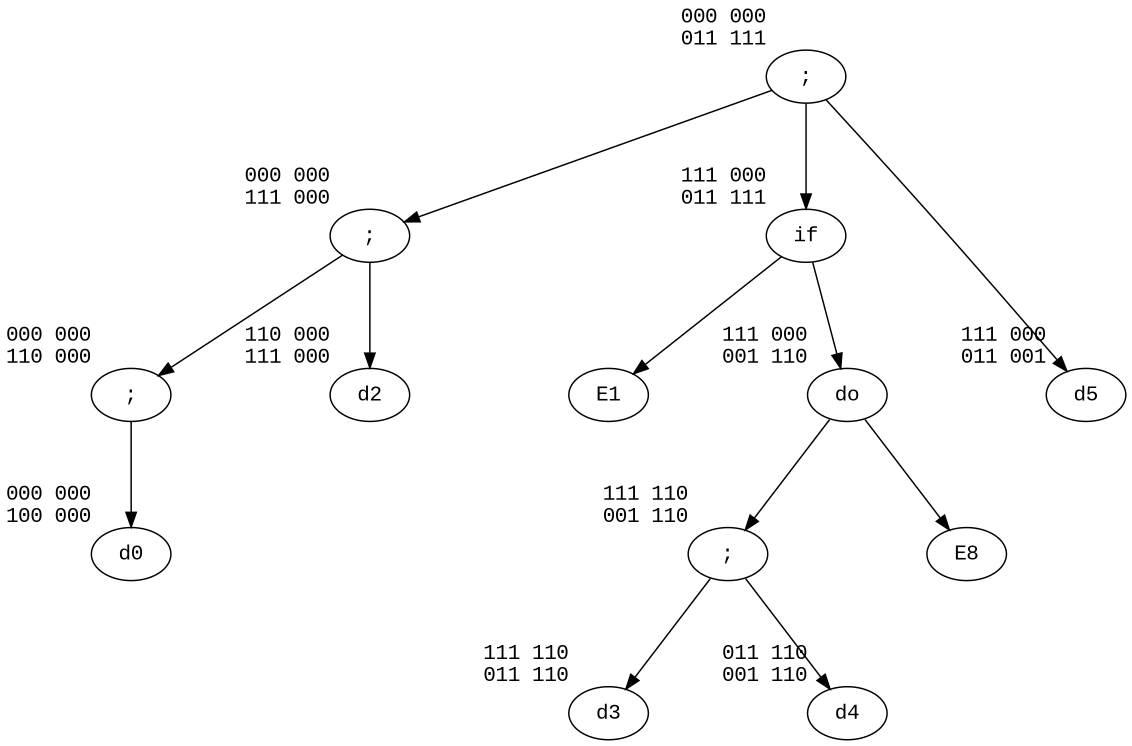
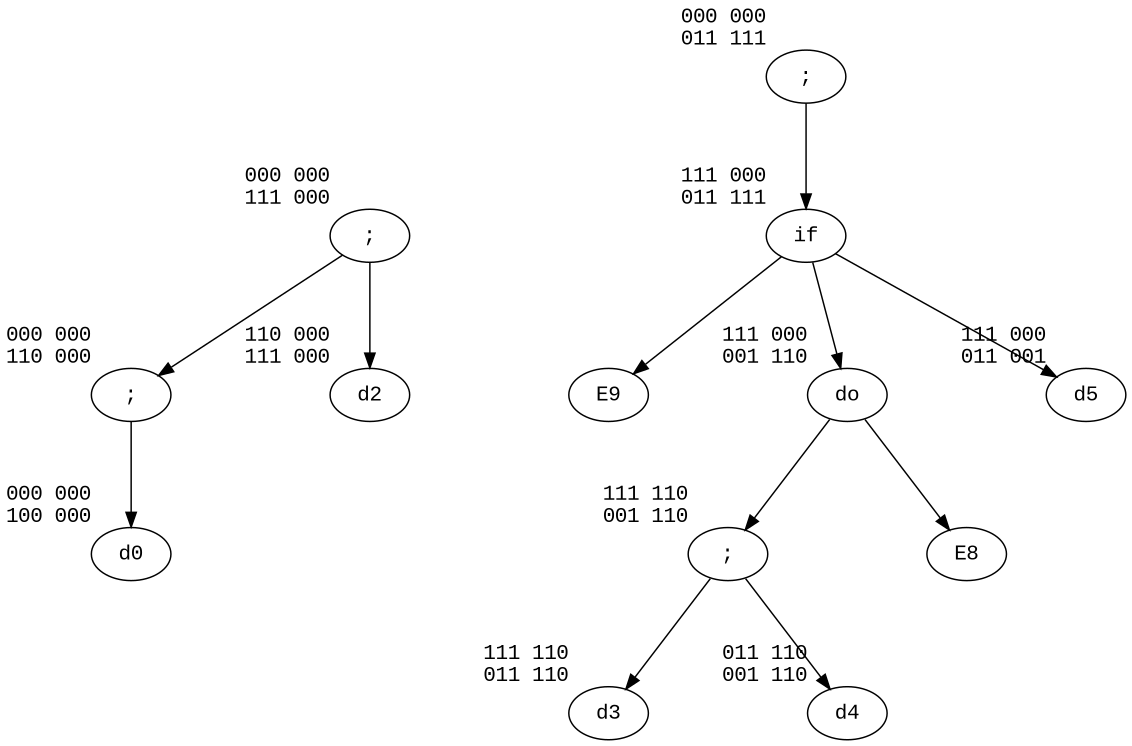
(595, 154) -> none
(943, 229) -> (940, 312)
(609, 395) -> (609, 395)
